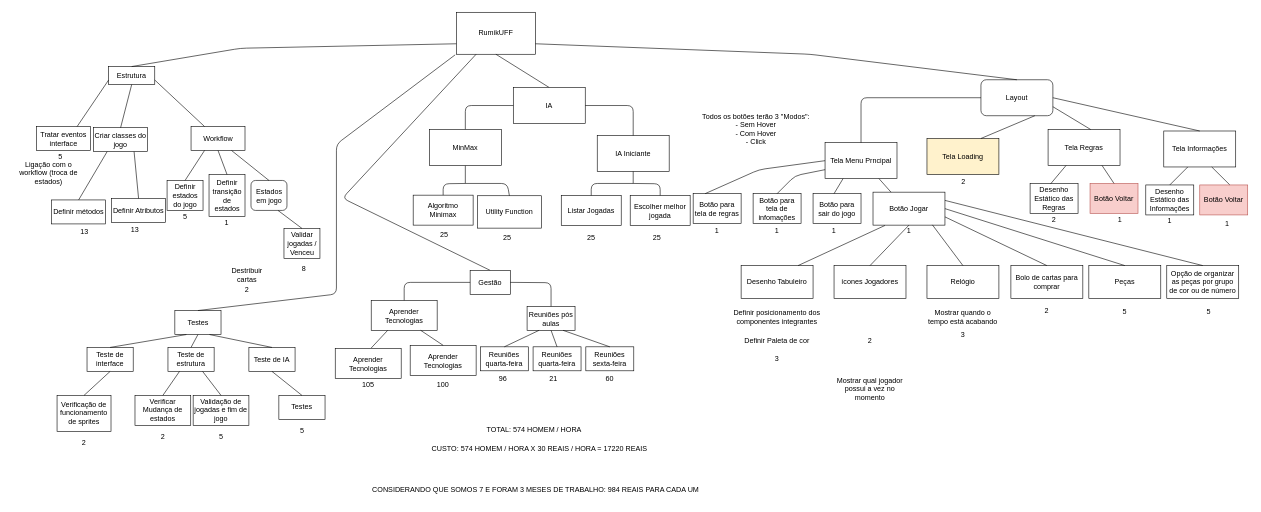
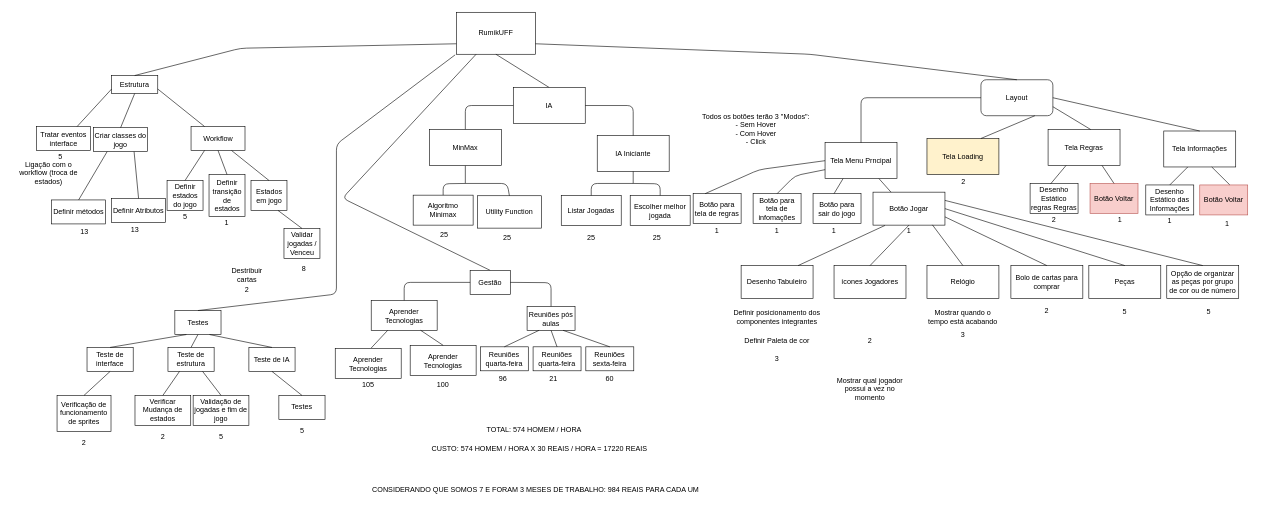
(131, 76) -> (134, 85)
(269, 196) -> (269, 196)
(1055, 199) -> (1055, 199)
